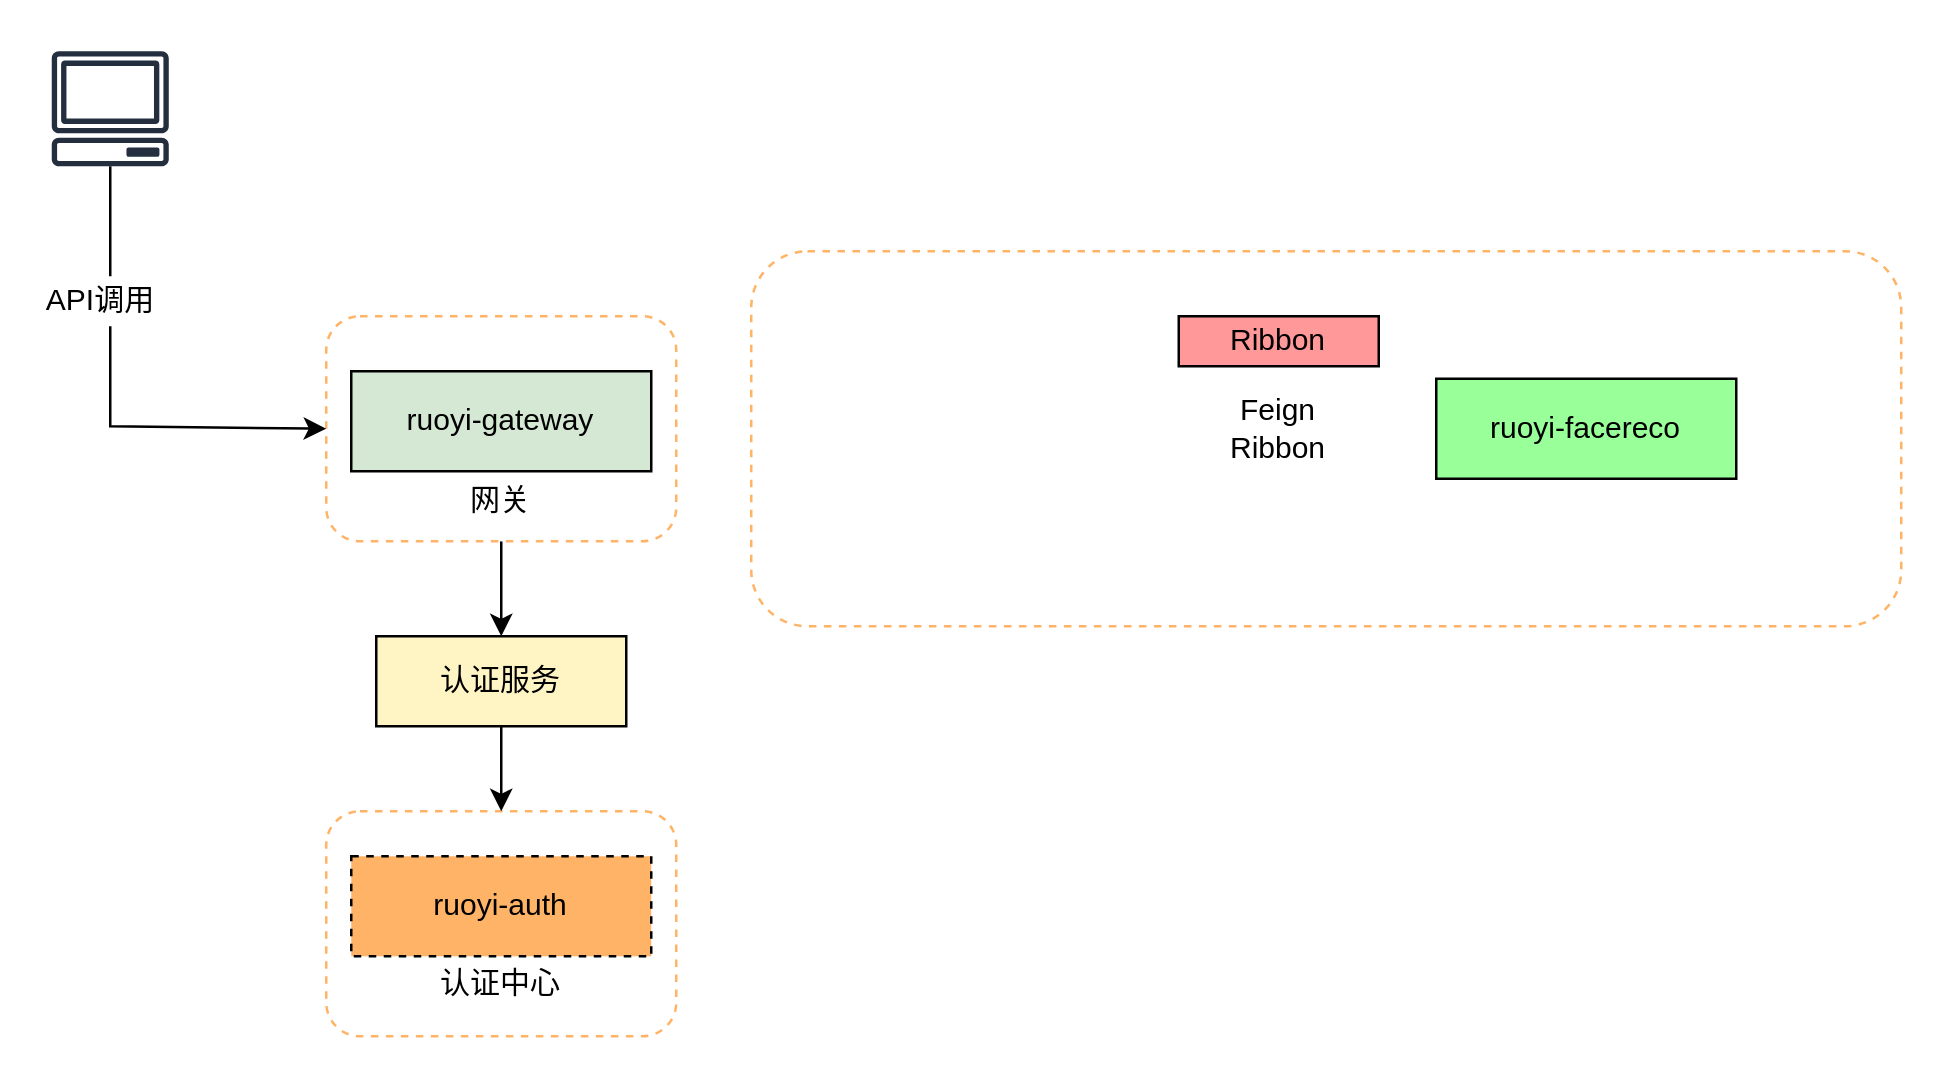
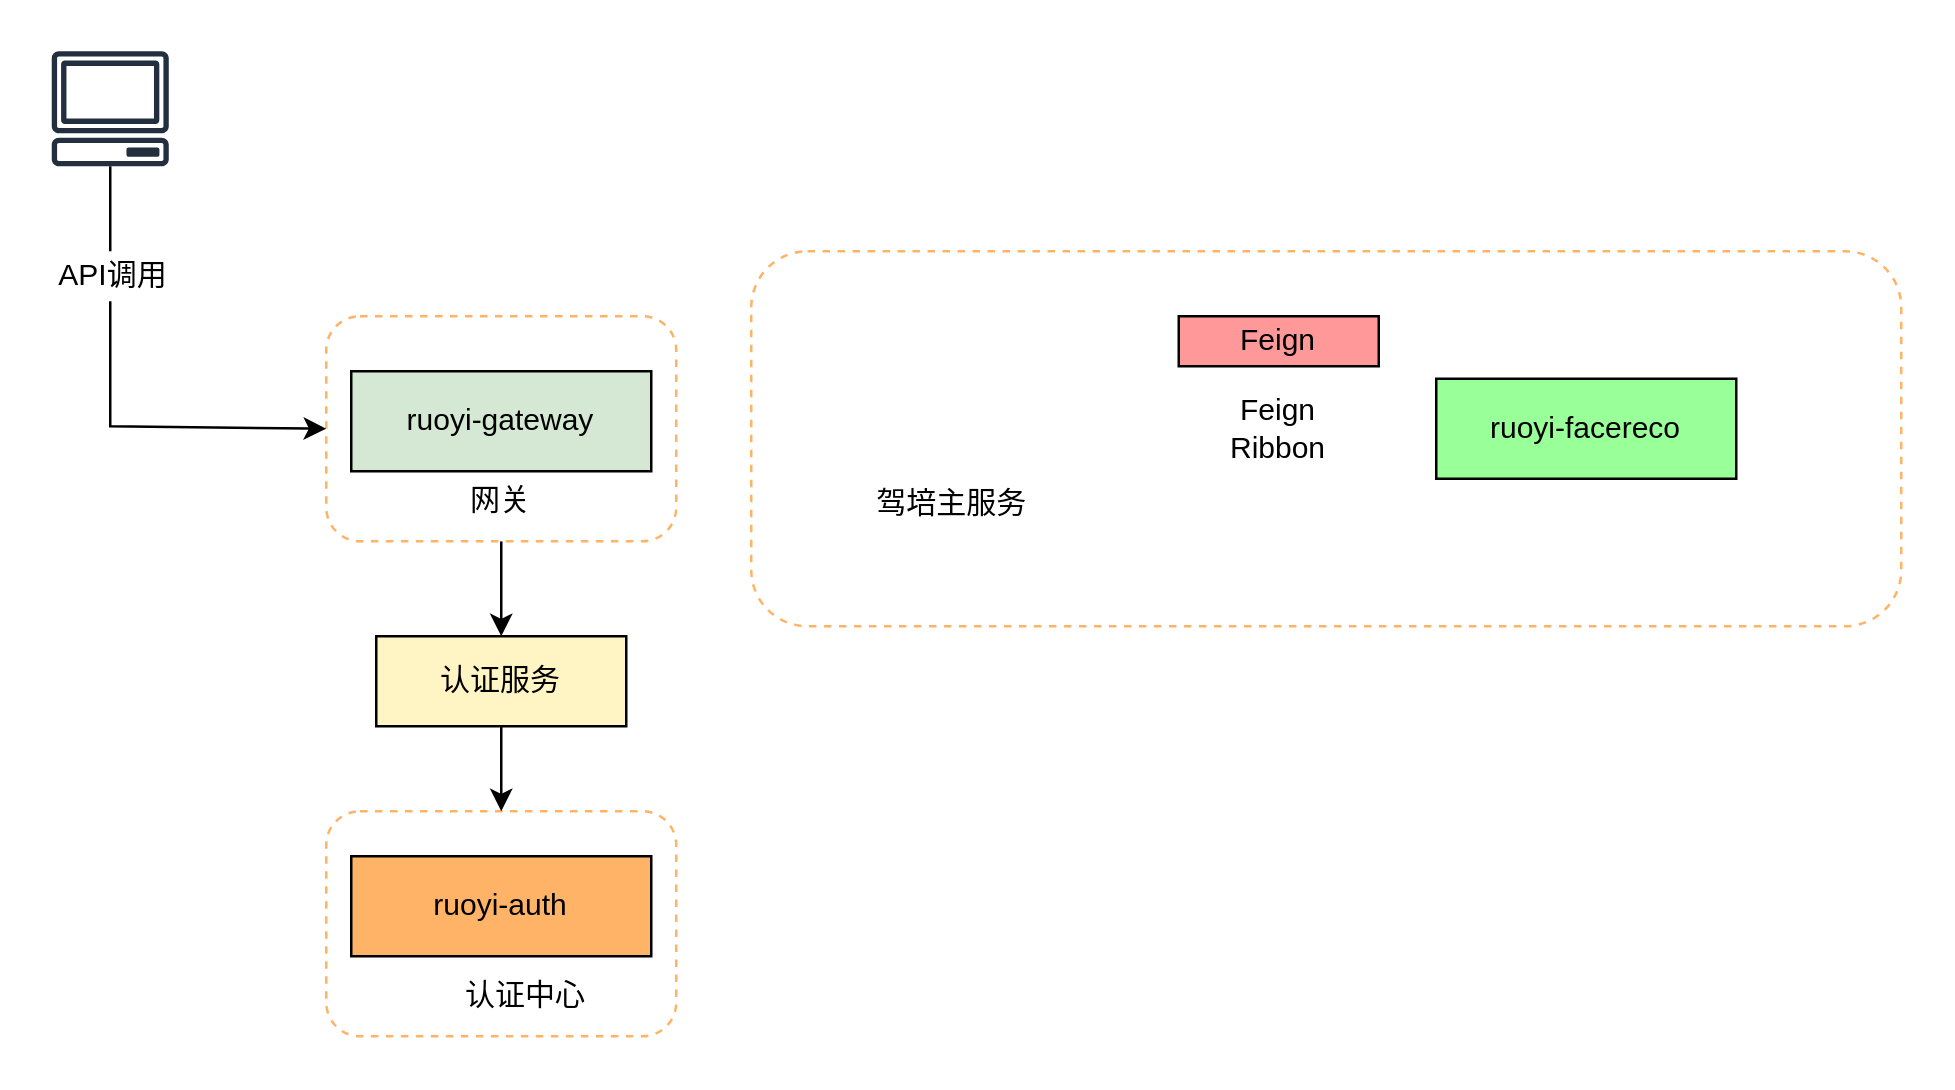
(101, 301) -> (114, 276)
(1279, 341) -> (1279, 341)
none -> (951, 504)
(501, 906) -> (501, 906)
(501, 984) -> (526, 996)
